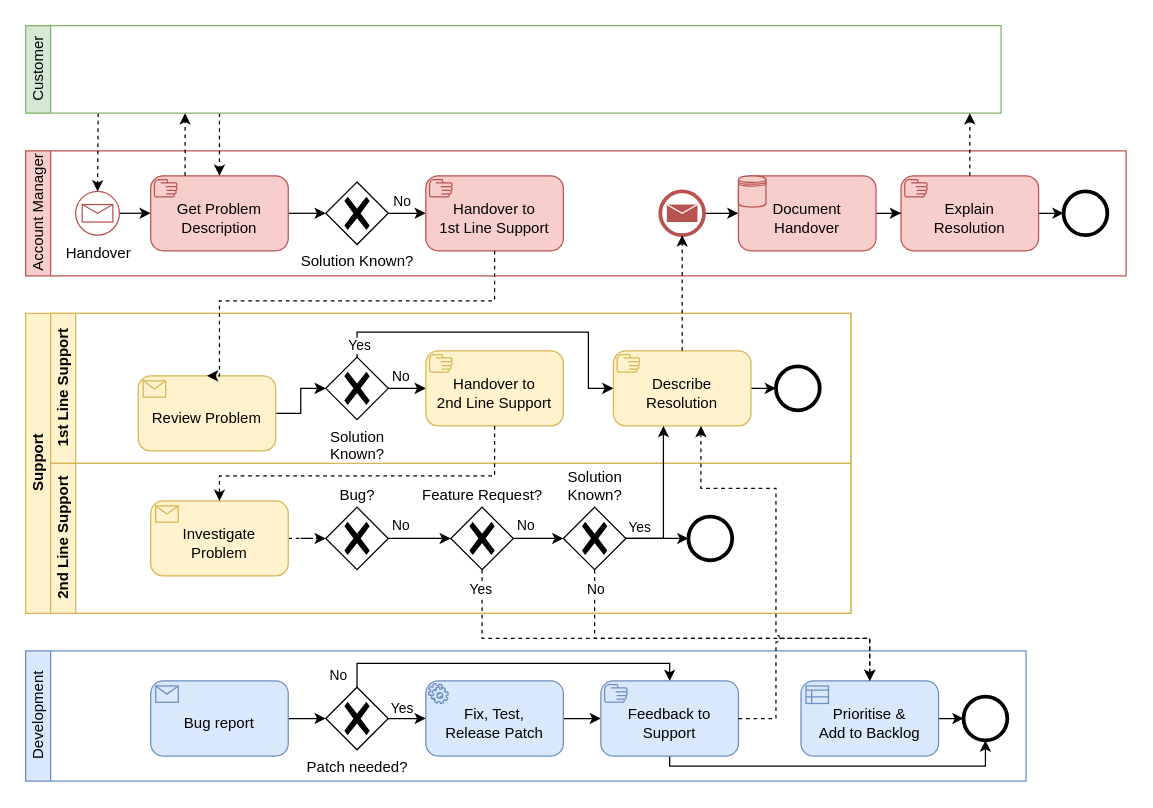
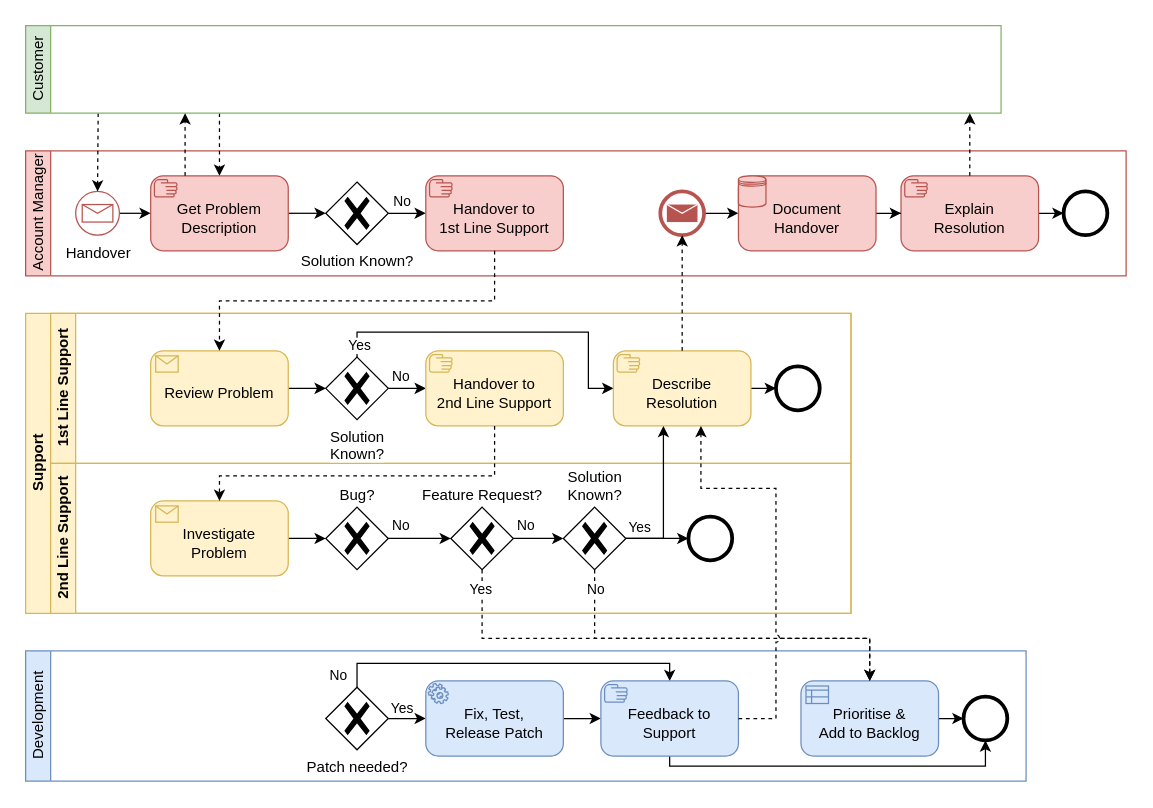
(207, 413) -> (219, 388)
(296, 538) -> (296, 538)
(219, 718) -> none
(311, 718) -> none
